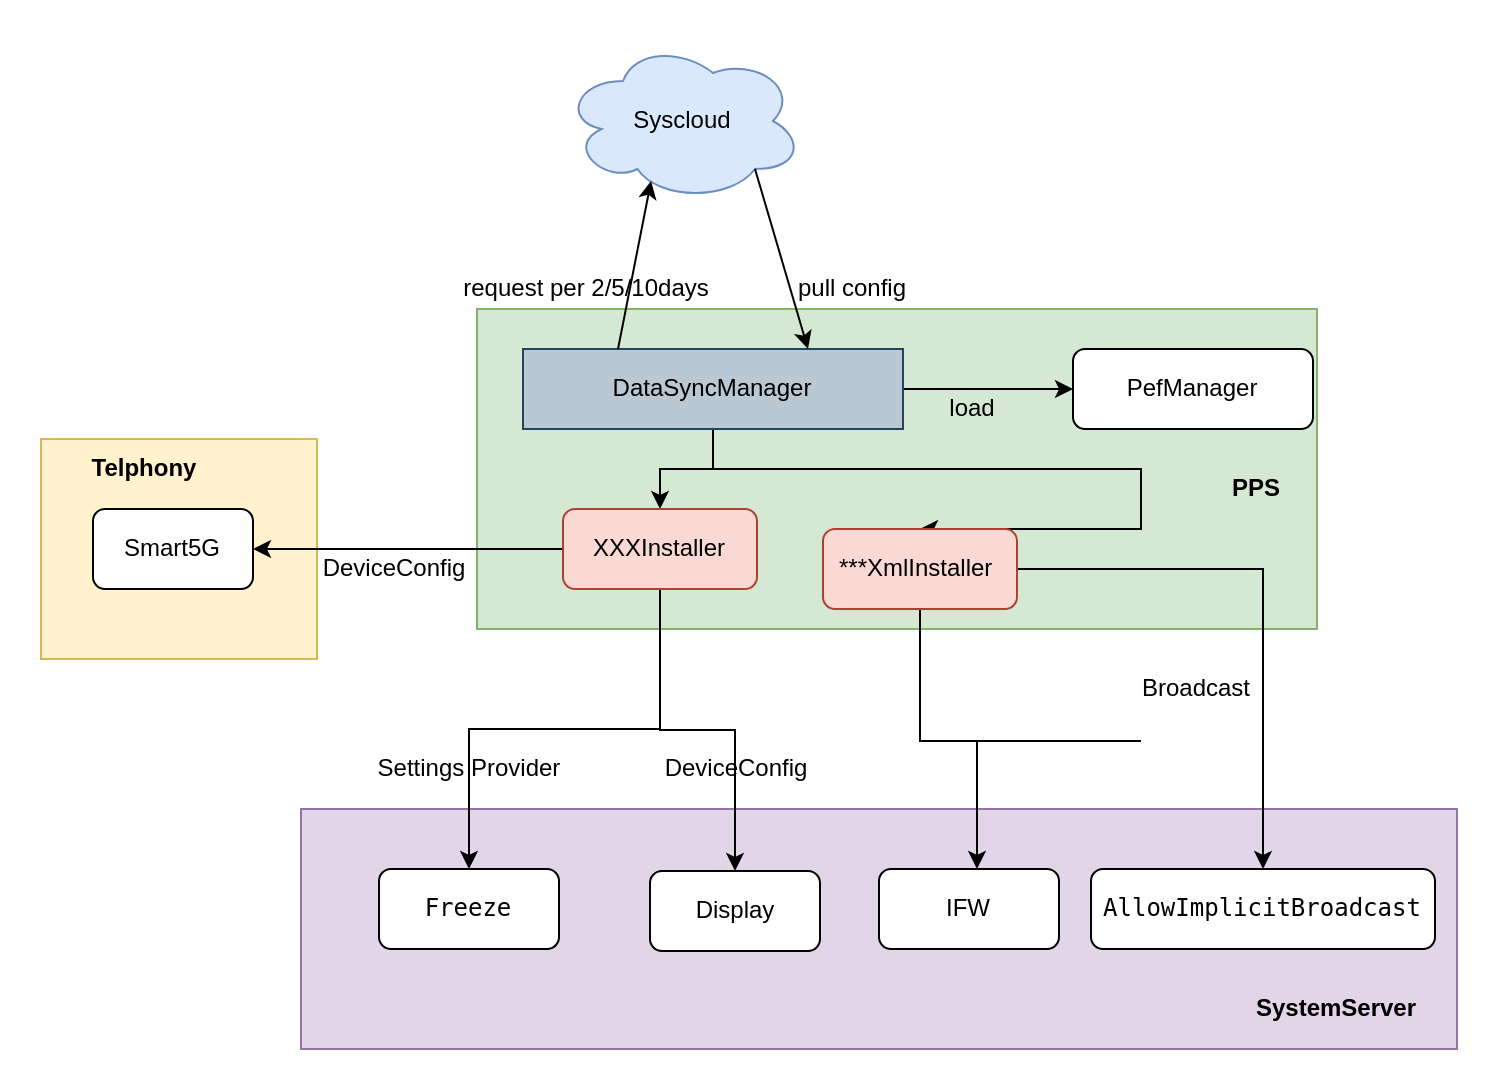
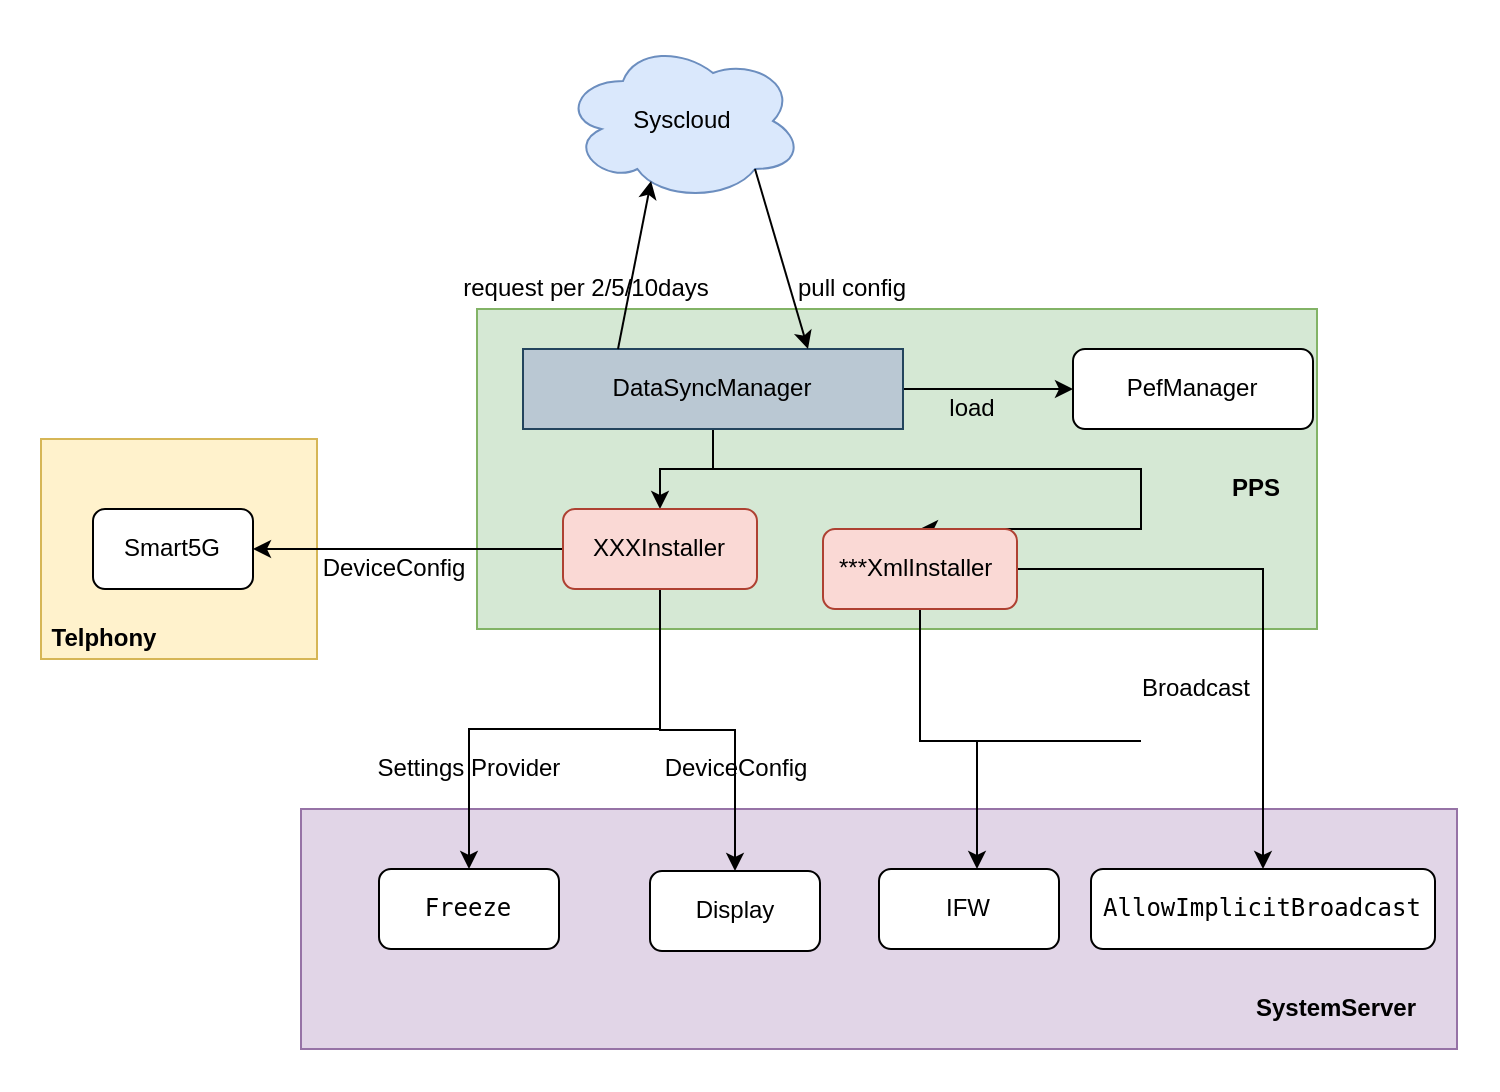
(145, 469) -> (105, 639)
